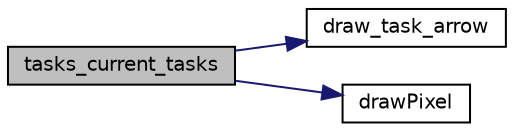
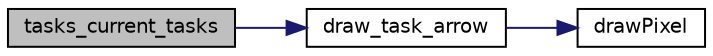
(279, 87) -> (532, 28)
